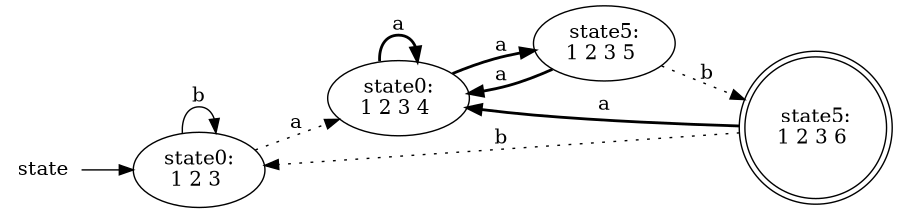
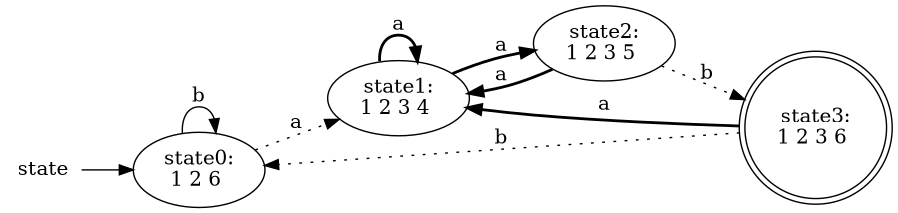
(604, 43) -> (604, 43)
(399, 98) -> (399, 98)
(816, 128) -> (816, 128)
(199, 170) -> (199, 170)
